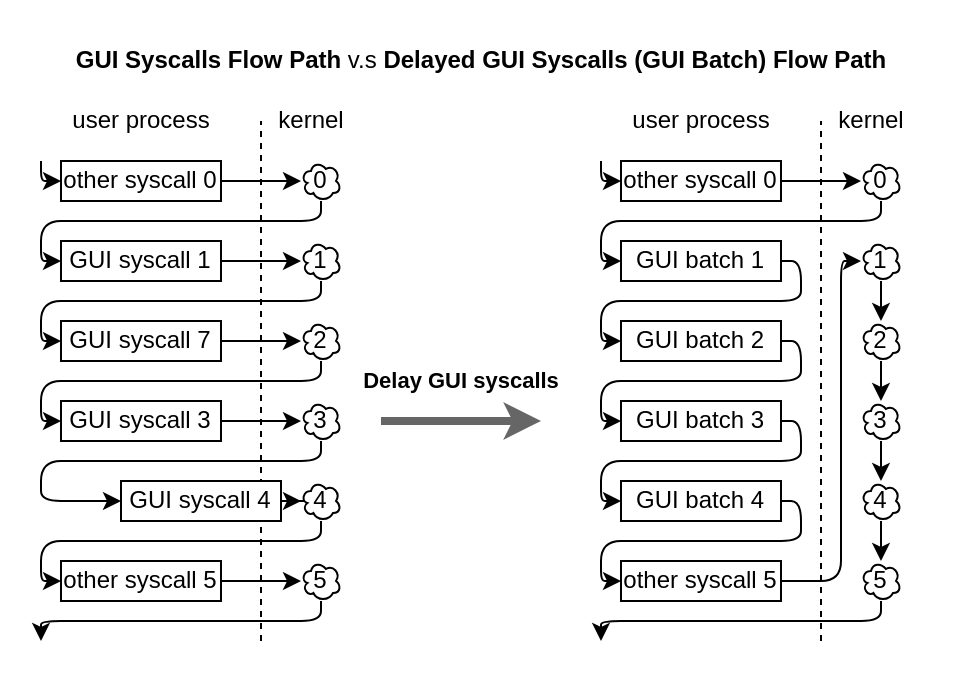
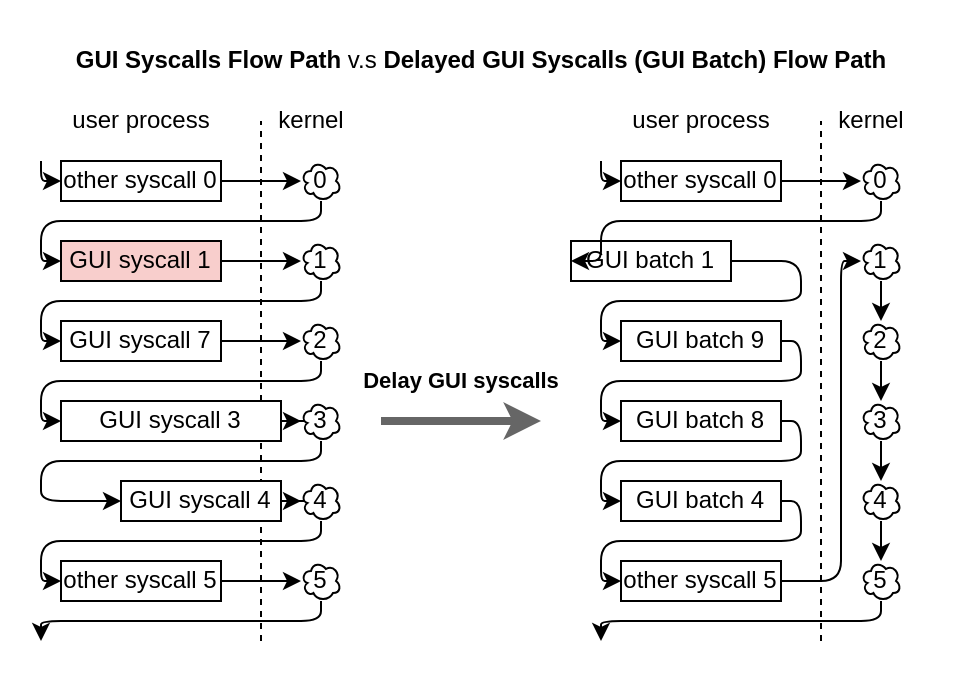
(141, 261) -> (141, 261)
(701, 261) -> (651, 261)
(701, 341) -> (701, 341)
(141, 421) -> (171, 421)
(701, 421) -> (701, 421)
